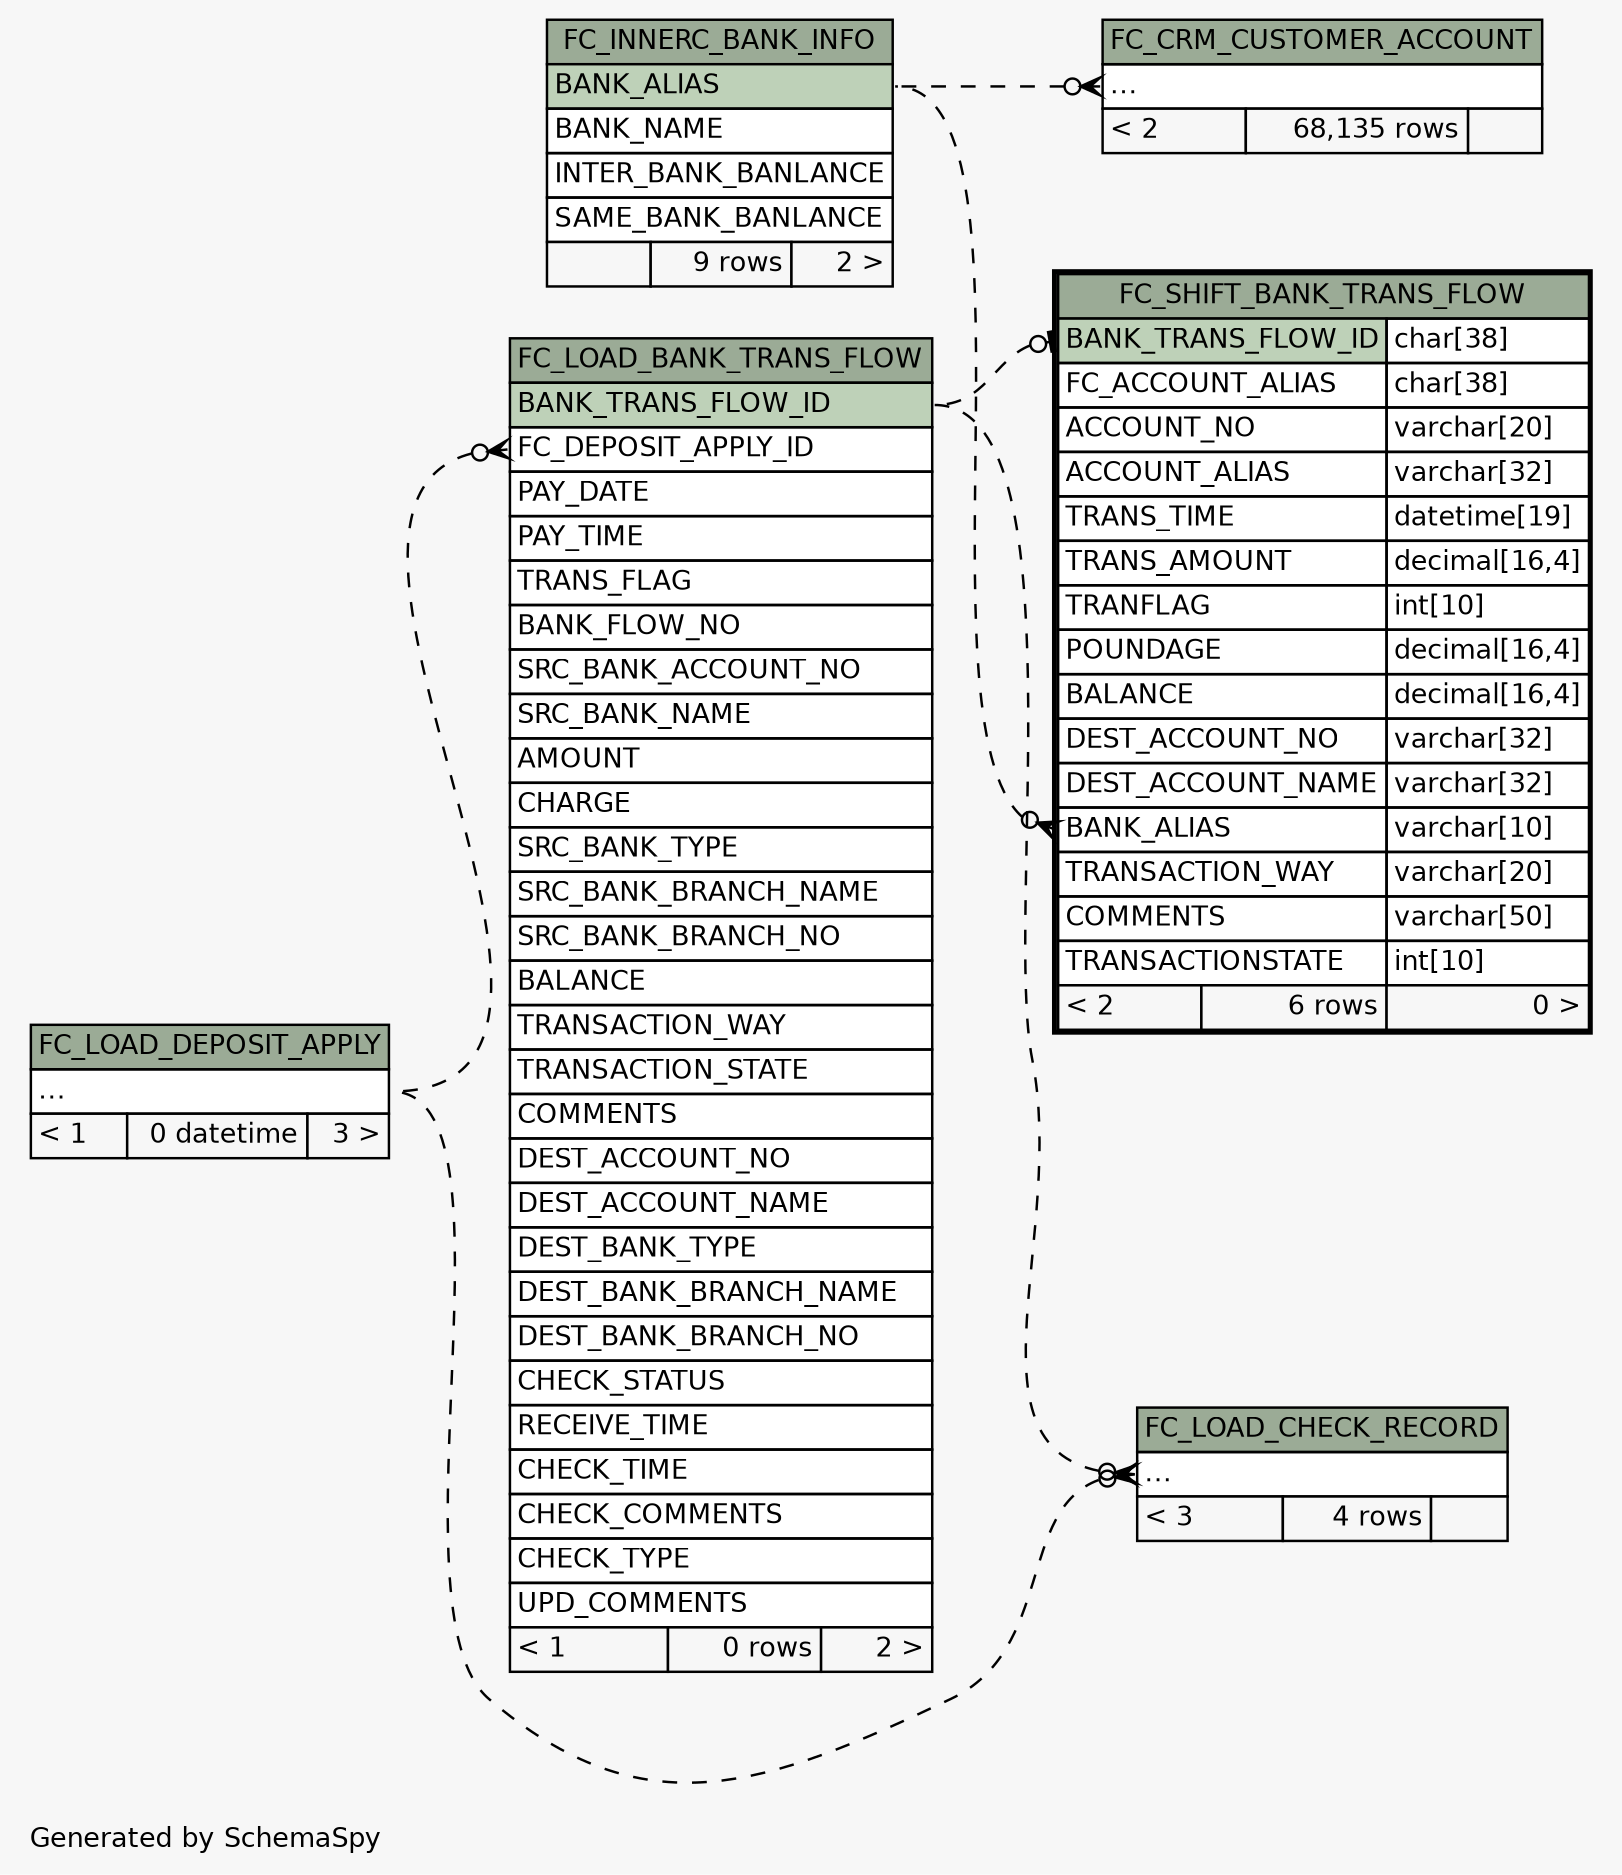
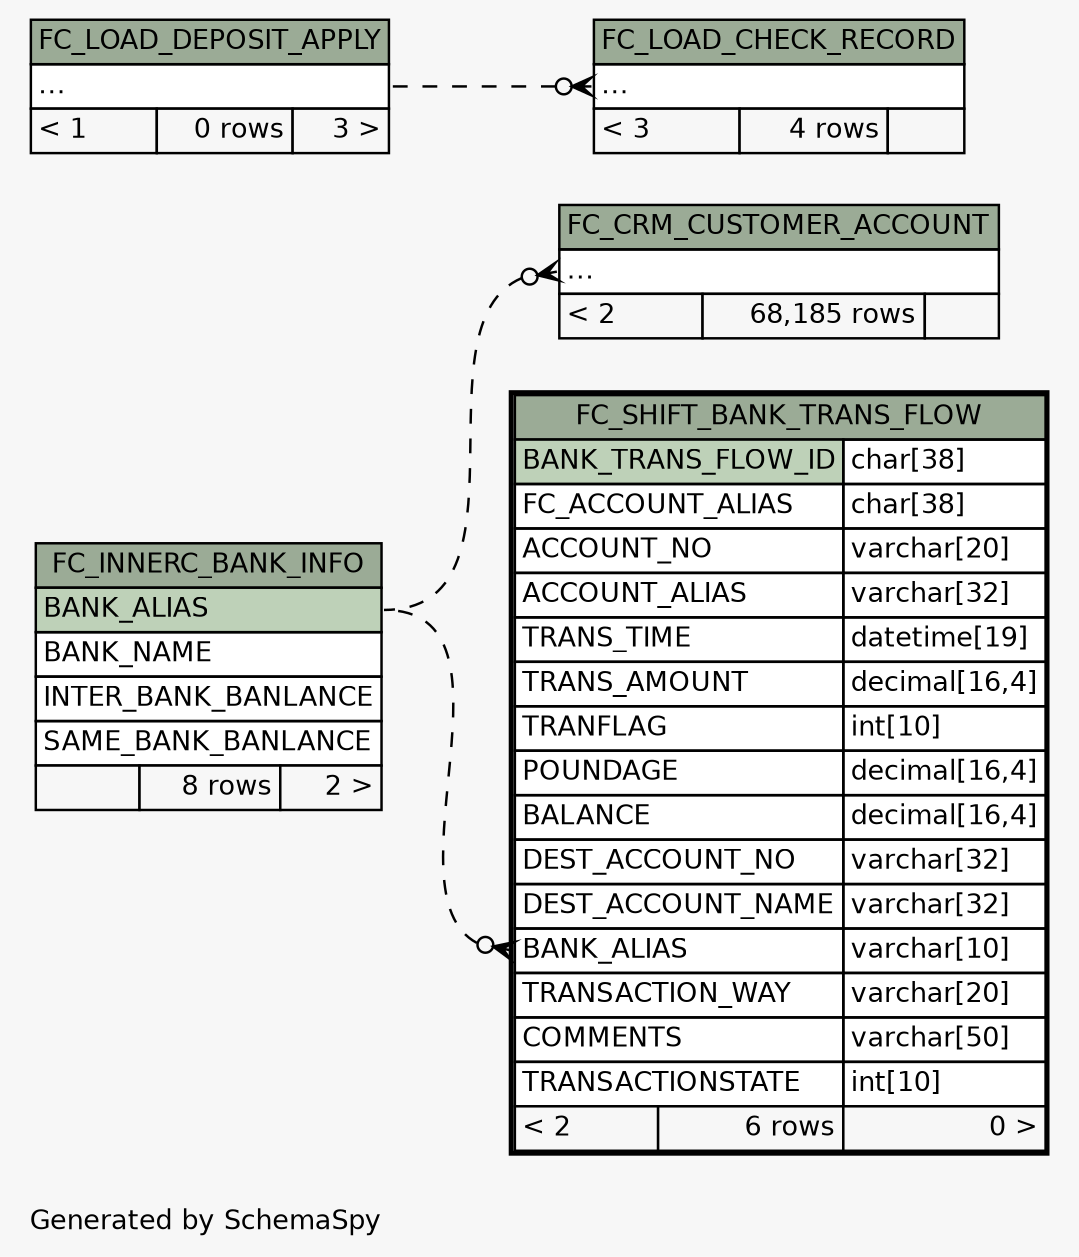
(1377, 130) -> (833, 315)
(738, 263) -> (227, 787)
(720, 1005) -> none
(225, 1135) -> (240, 130)
